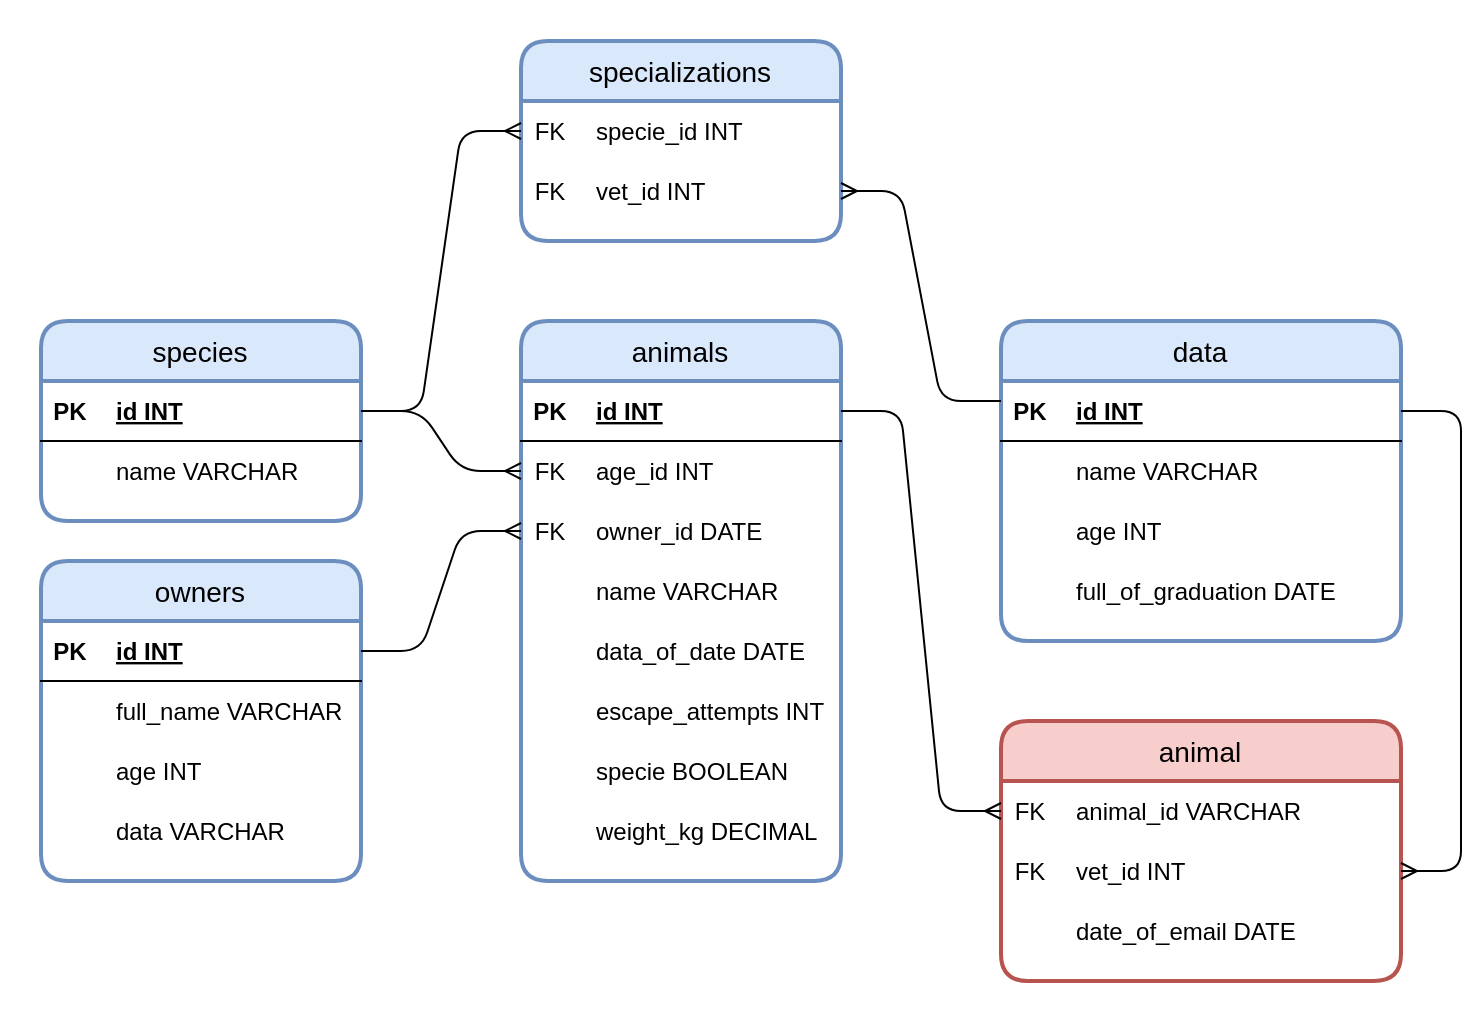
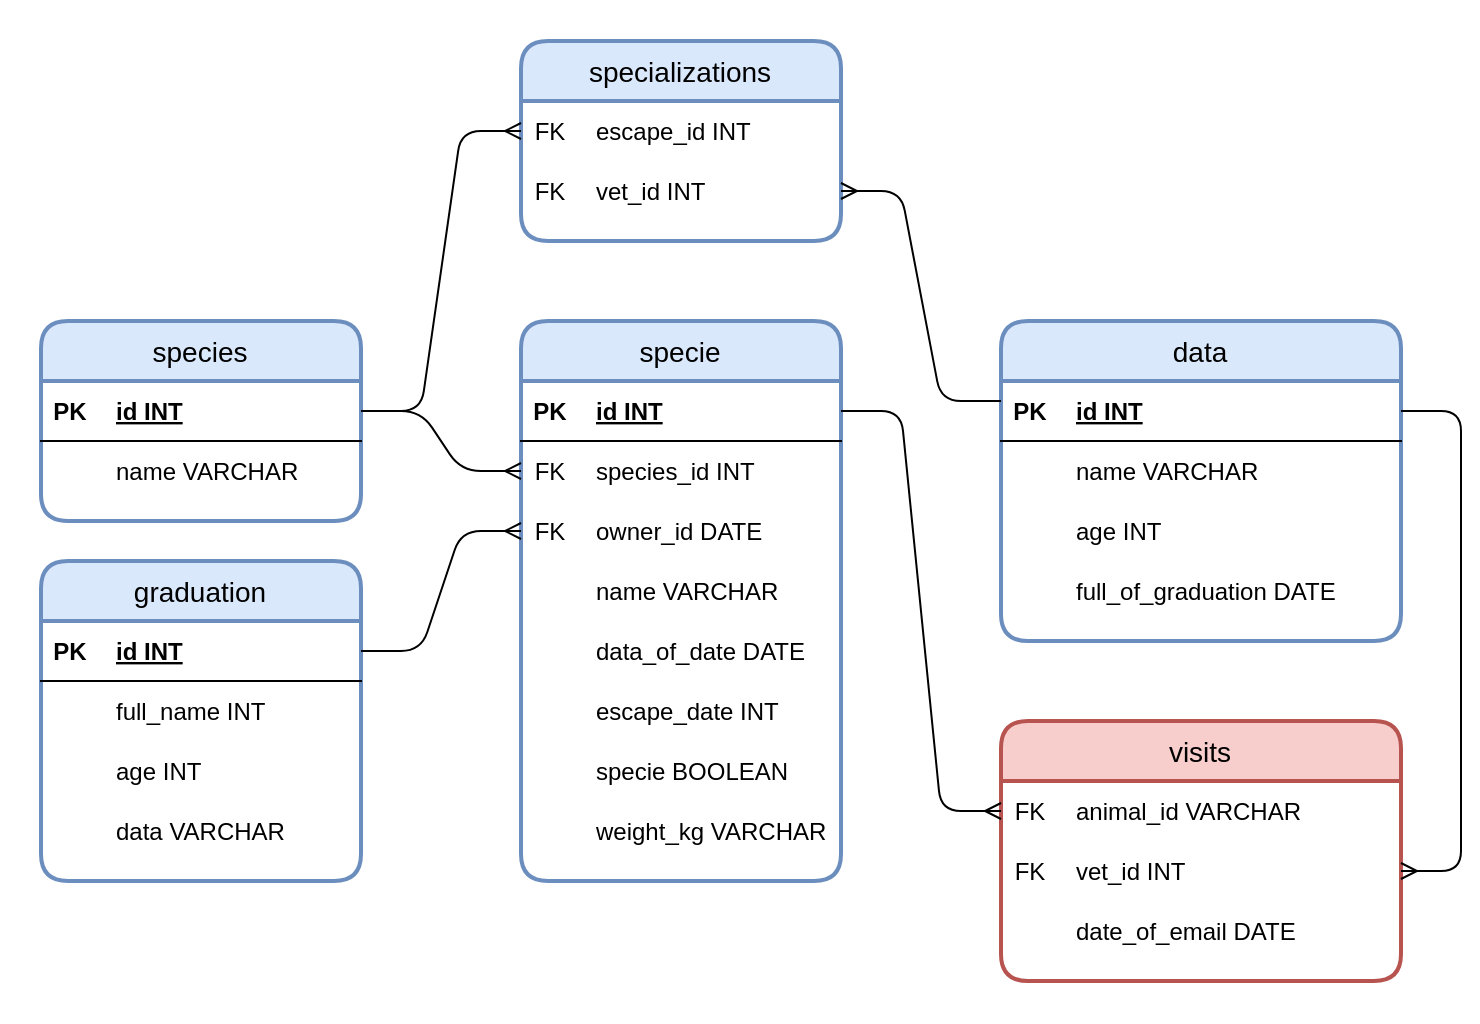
(674, 132) -> (677, 132)
(680, 353) -> (680, 353)
(657, 472) -> (681, 472)
(200, 593) -> (200, 593)
(221, 712) -> (194, 712)
(721, 712) -> (694, 712)
(1200, 753) -> (1200, 753)
(704, 832) -> (704, 832)
